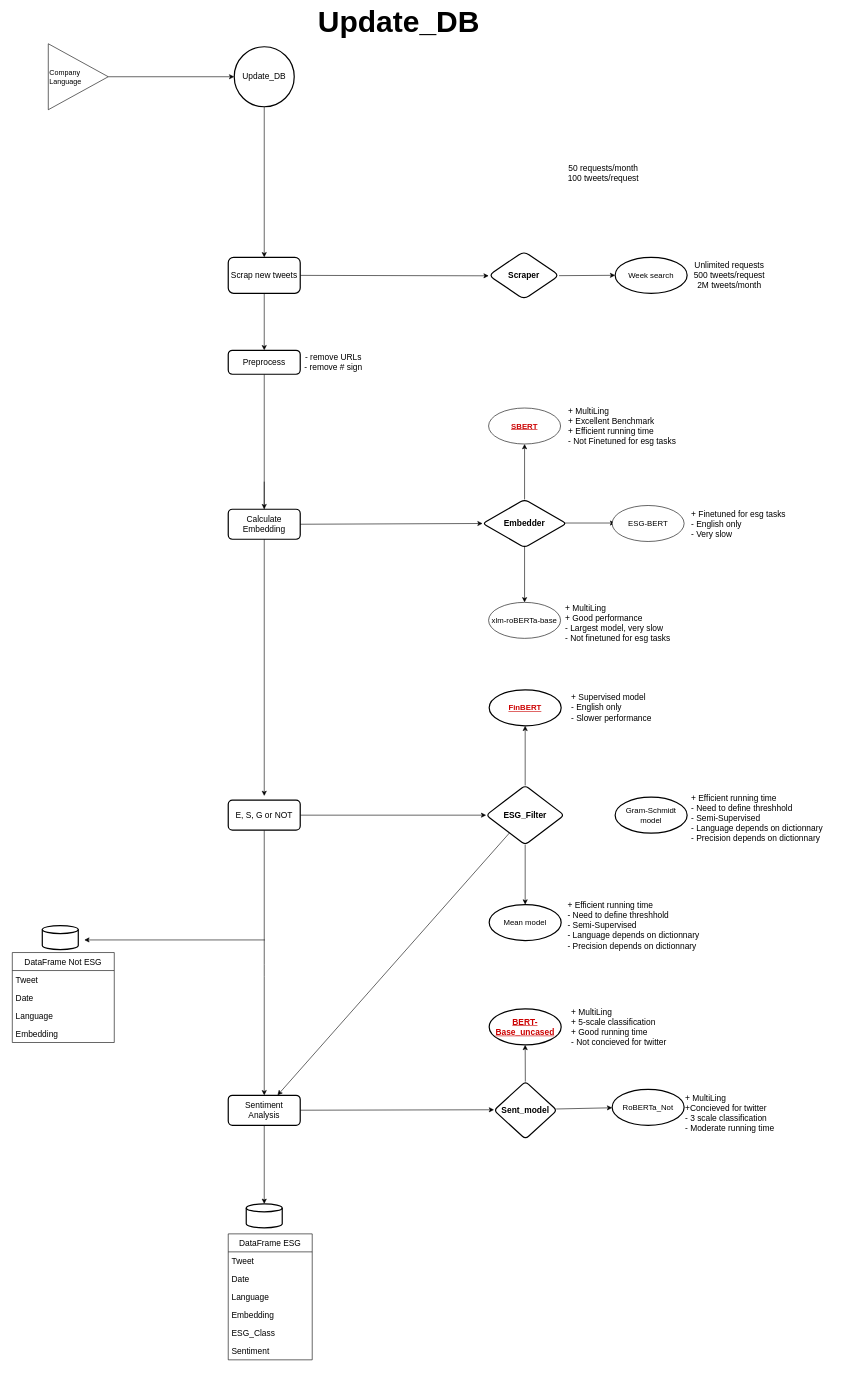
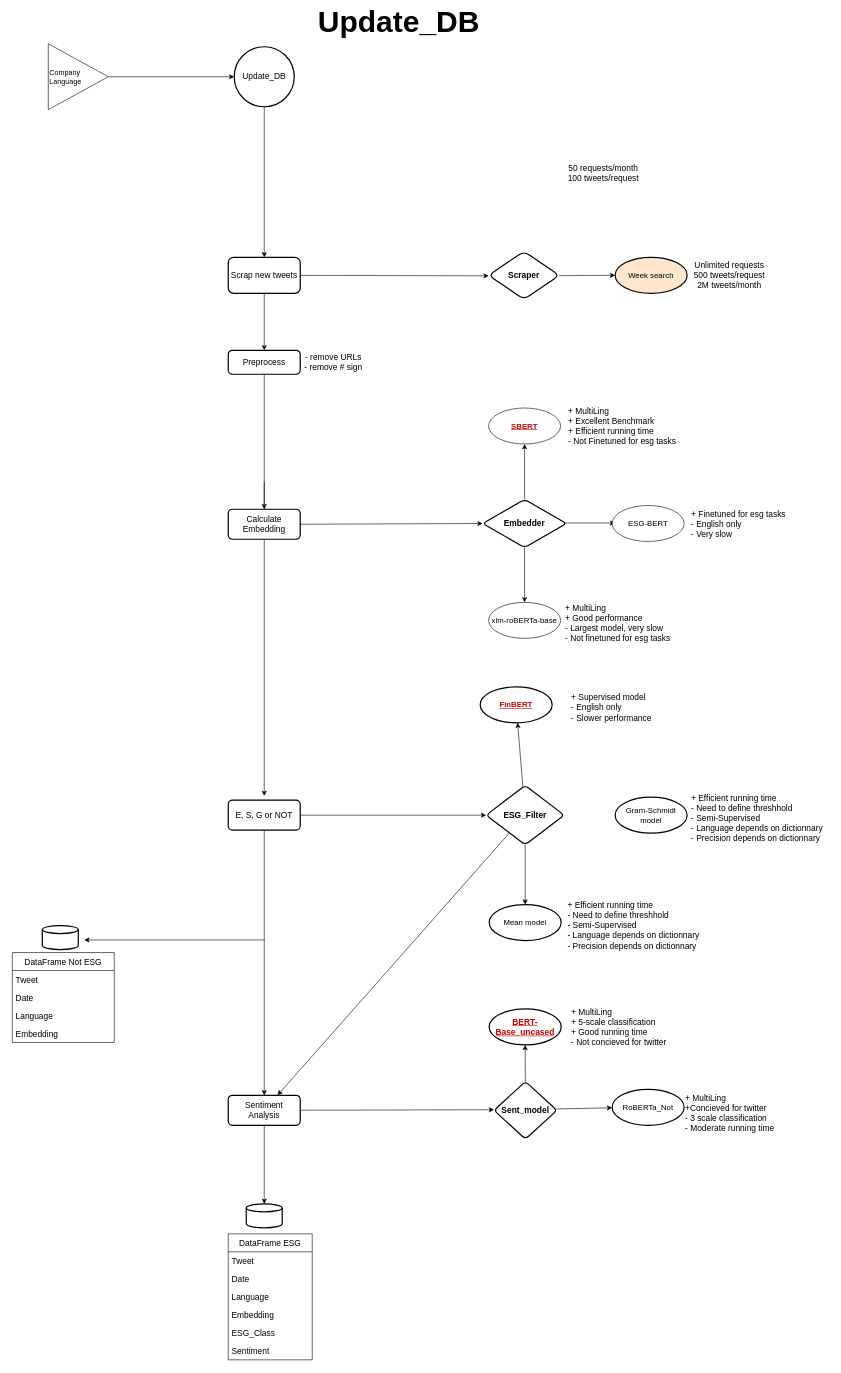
(651, 275) -> (651, 275)
(525, 708) -> (516, 705)
